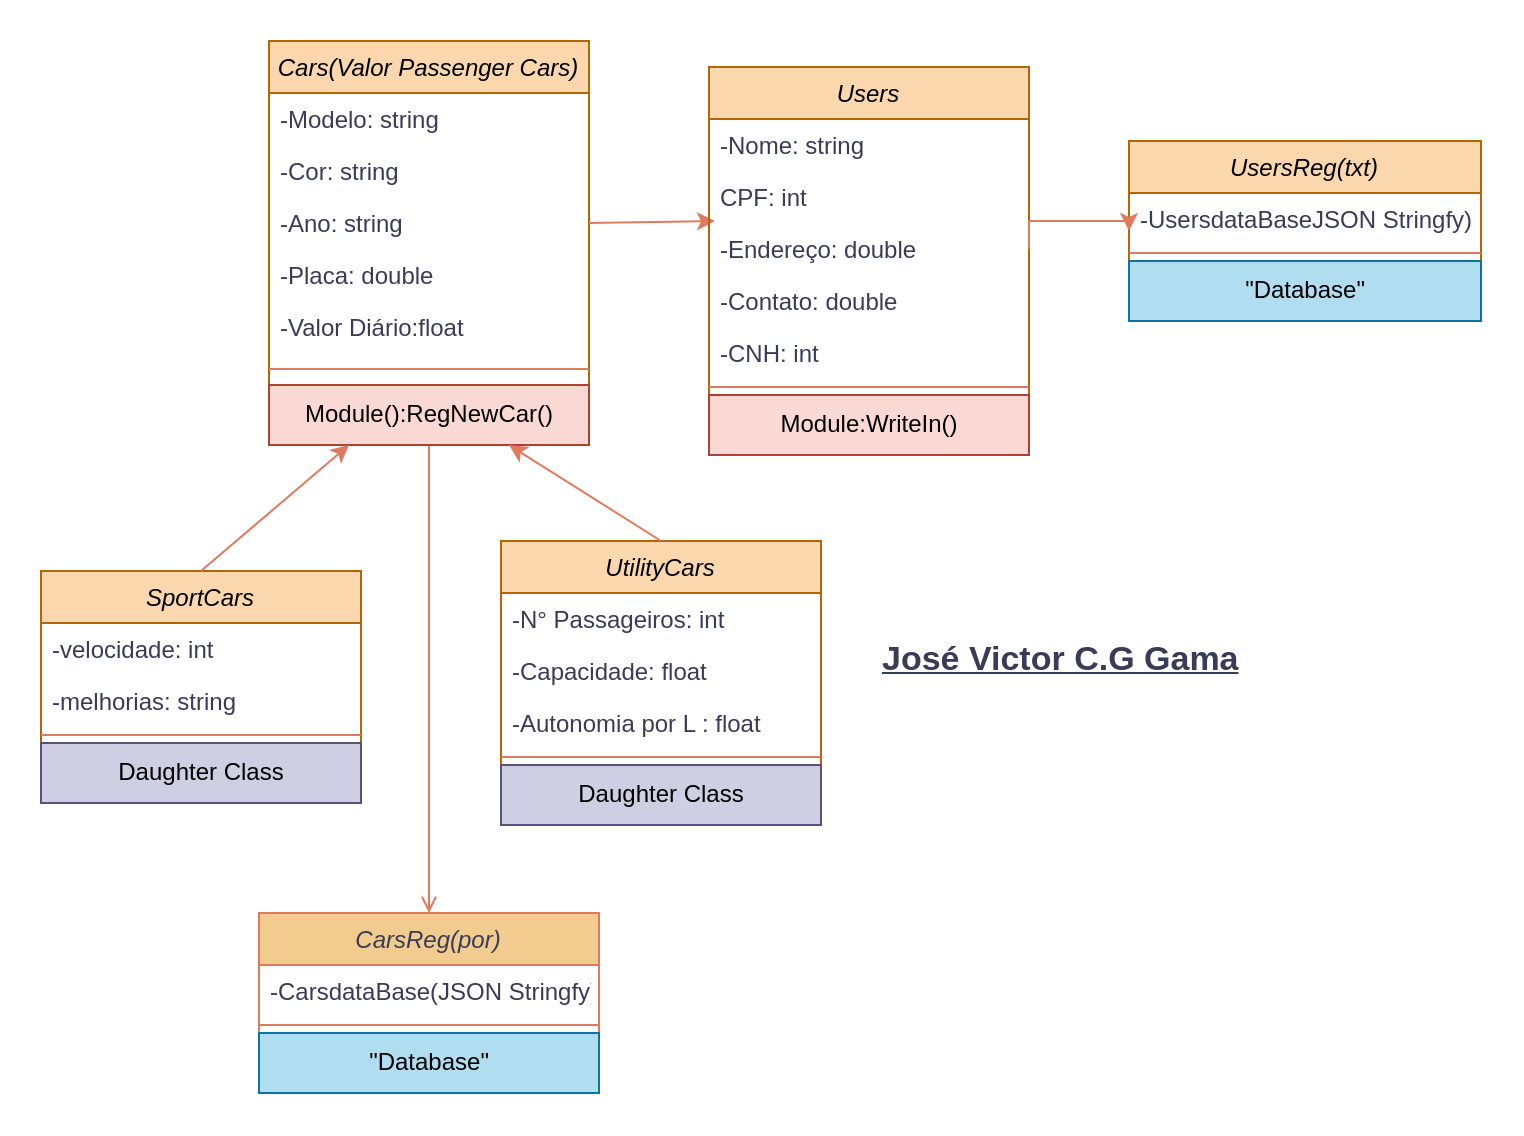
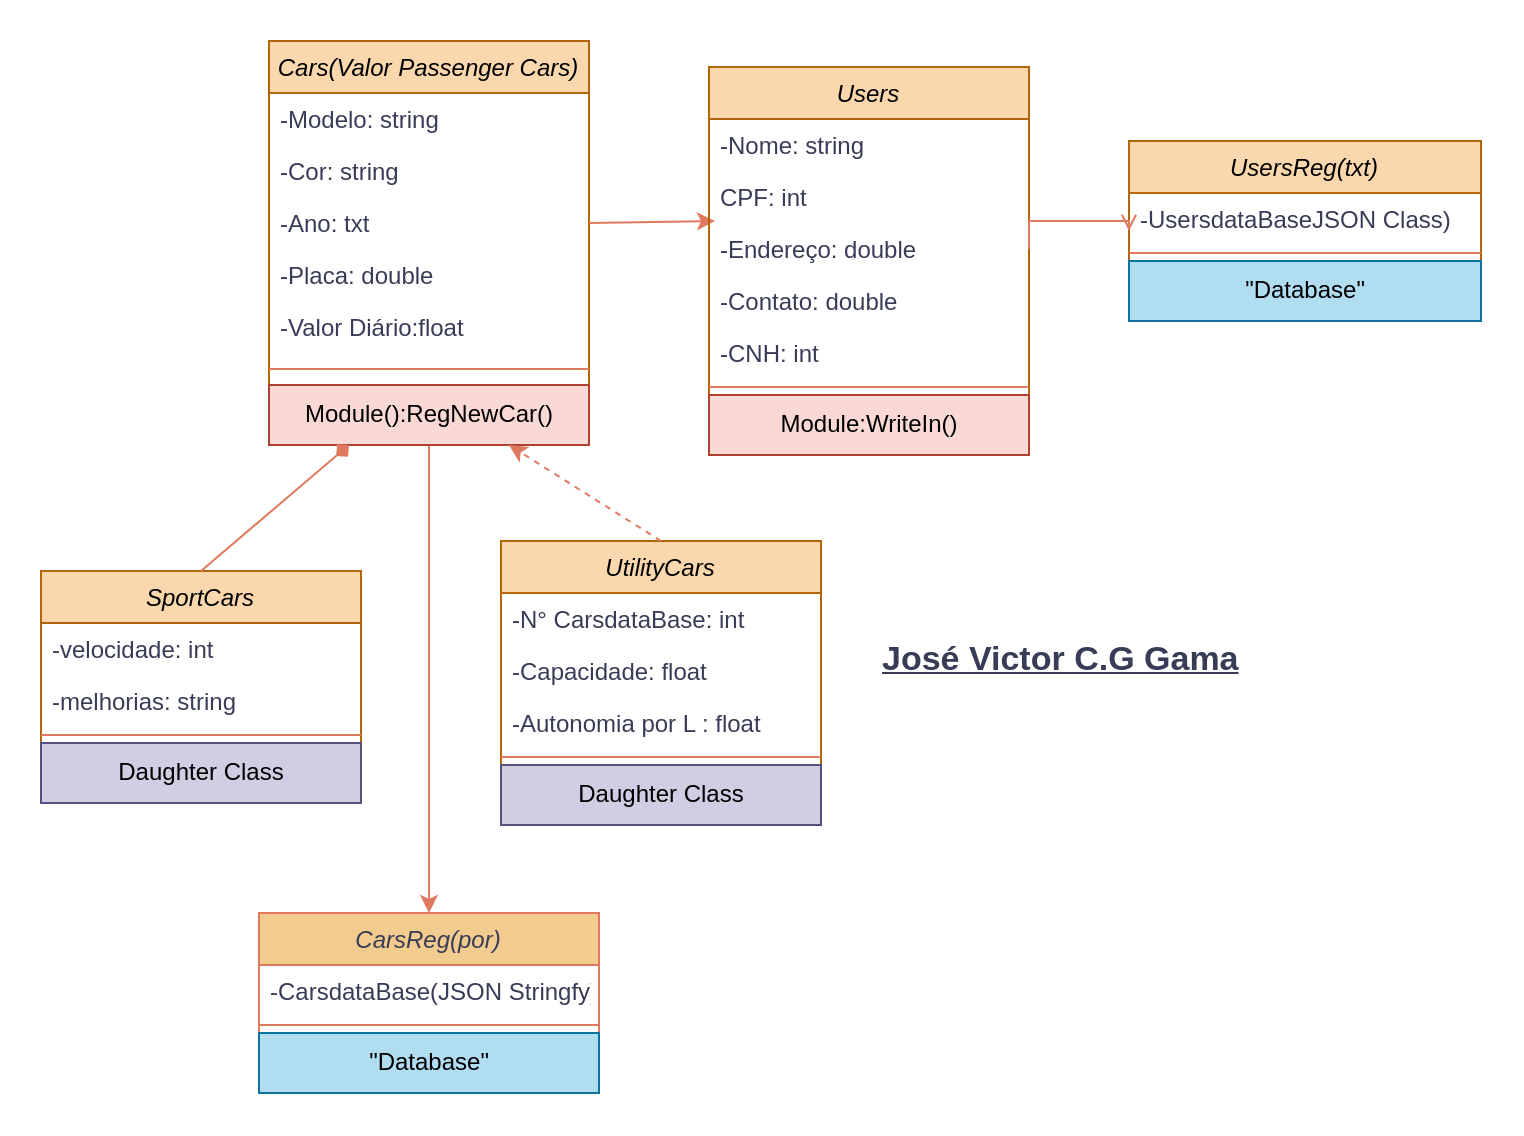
(1322, 220) -> (1302, 220)
(1125, 221) -> (1125, 221)
(351, 224) -> (334, 224)
(338, 455) -> (336, 456)
(588, 495) -> (588, 495)
(631, 620) -> (641, 620)
(429, 901) -> (429, 898)
